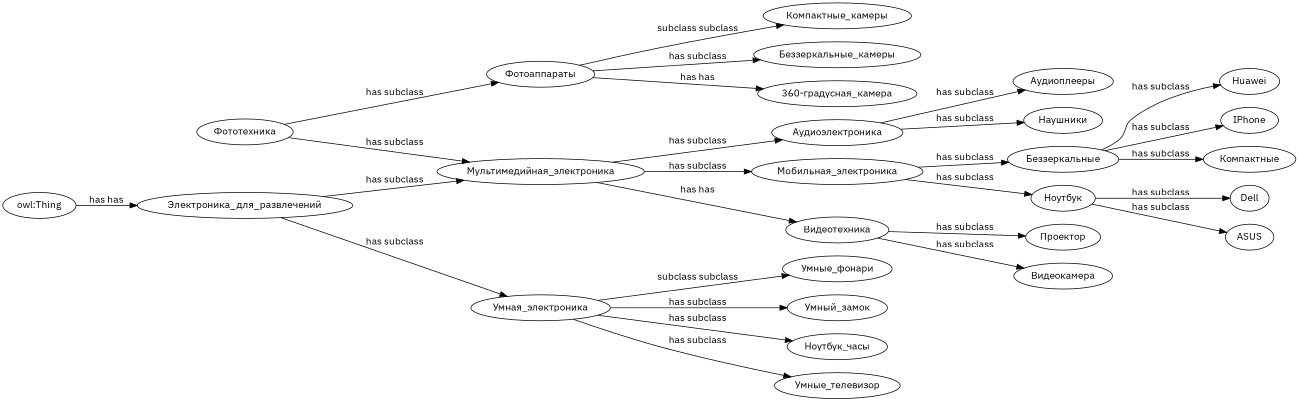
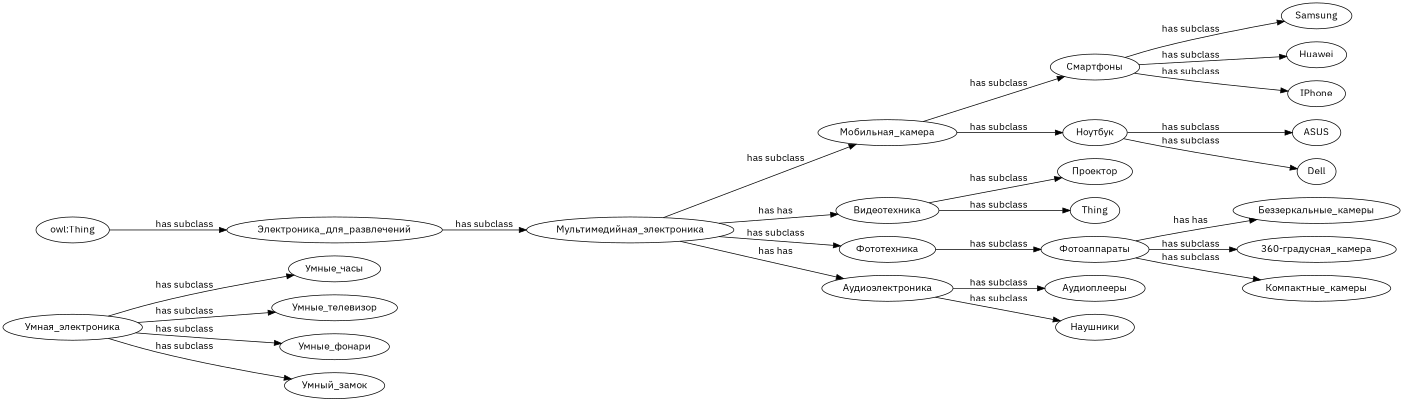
(698, 28) -> (1191, 258)
(698, 57) -> (1191, 220)
(698, 77) -> (1191, 244)
(698, 141) -> (776, 251)
(375, 149) -> (776, 241)
(1063, 159) -> (1095, 67)
(1250, 159) -> (1317, 16)
(837, 172) -> (887, 133)
(107, 200) -> (185, 225)
(390, 256) -> none
(1063, 276) -> (1095, 210)
(698, 277) -> (185, 329)
(837, 347) -> (335, 269)
